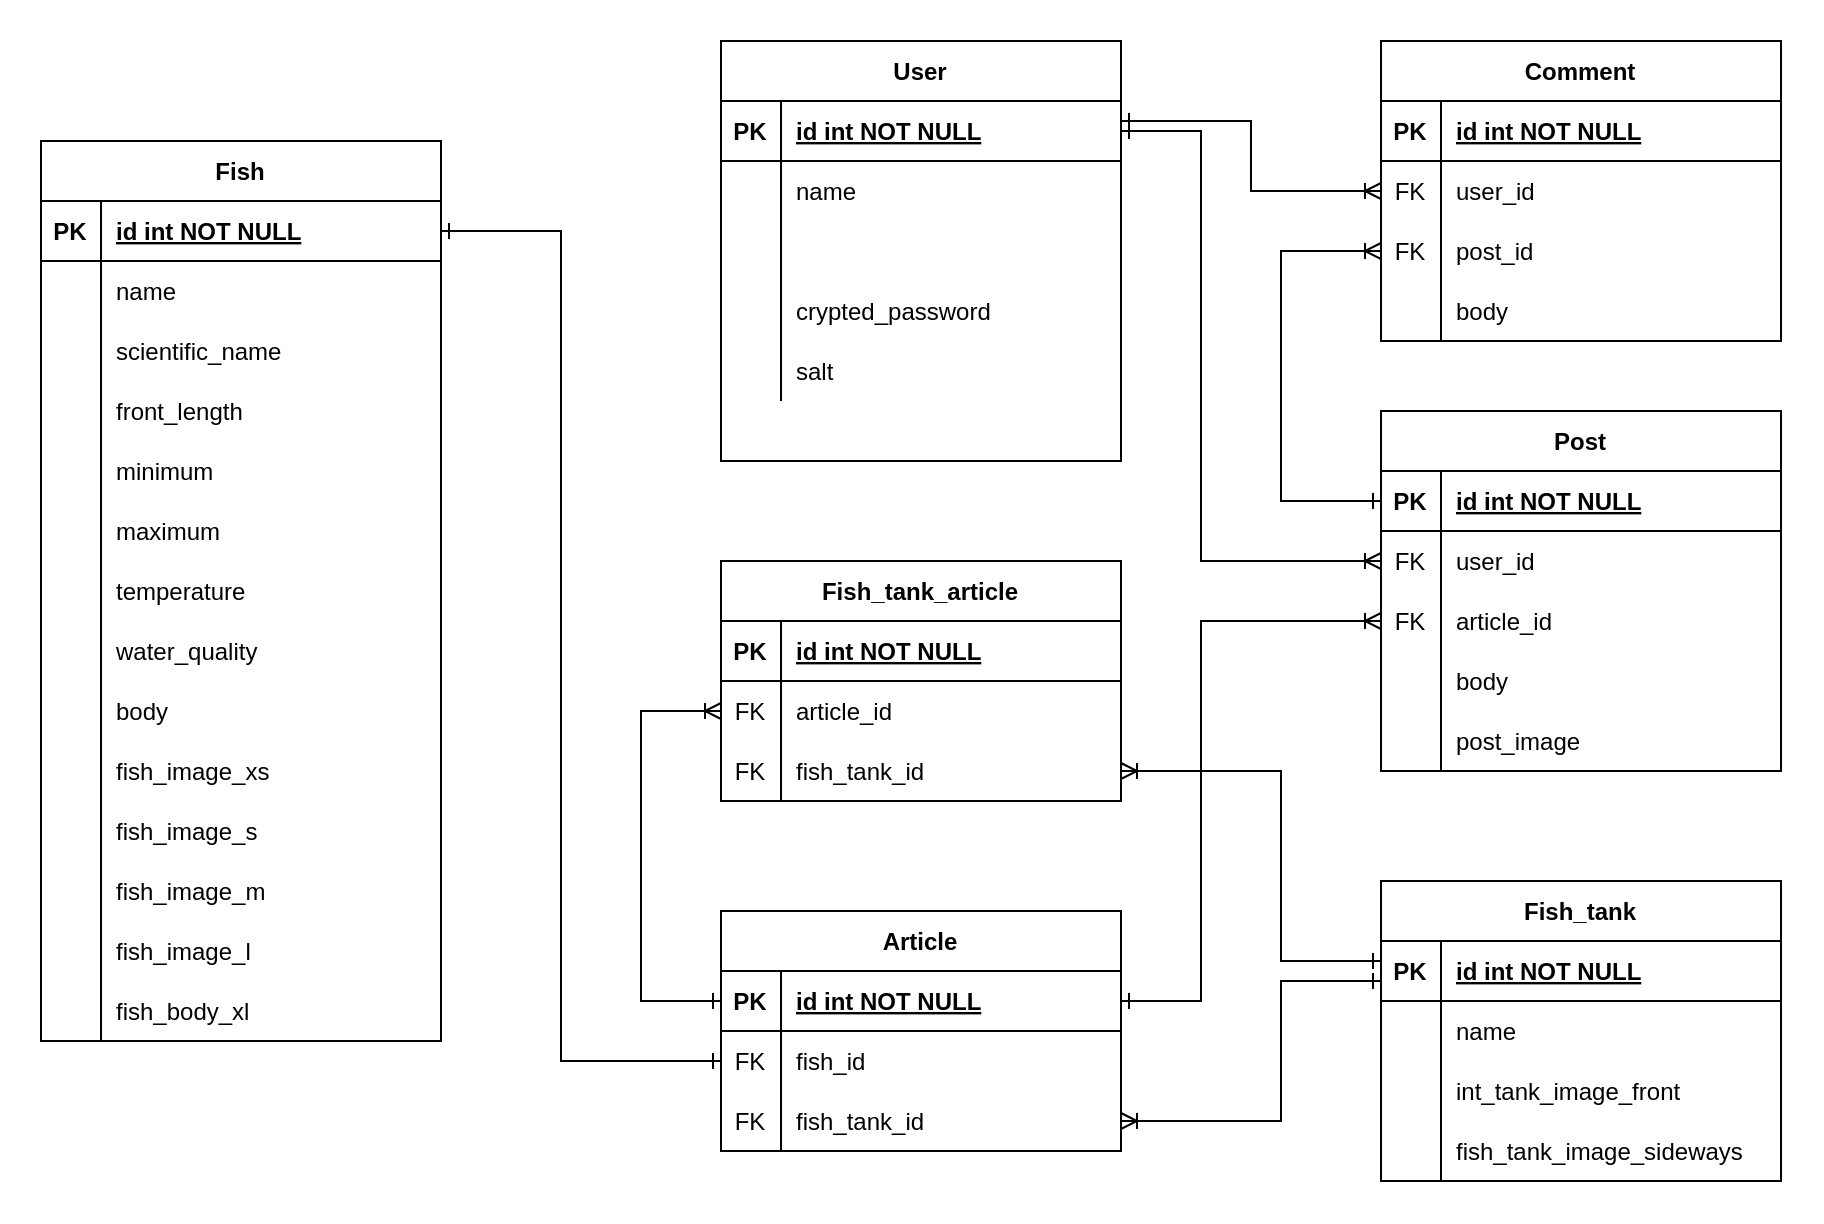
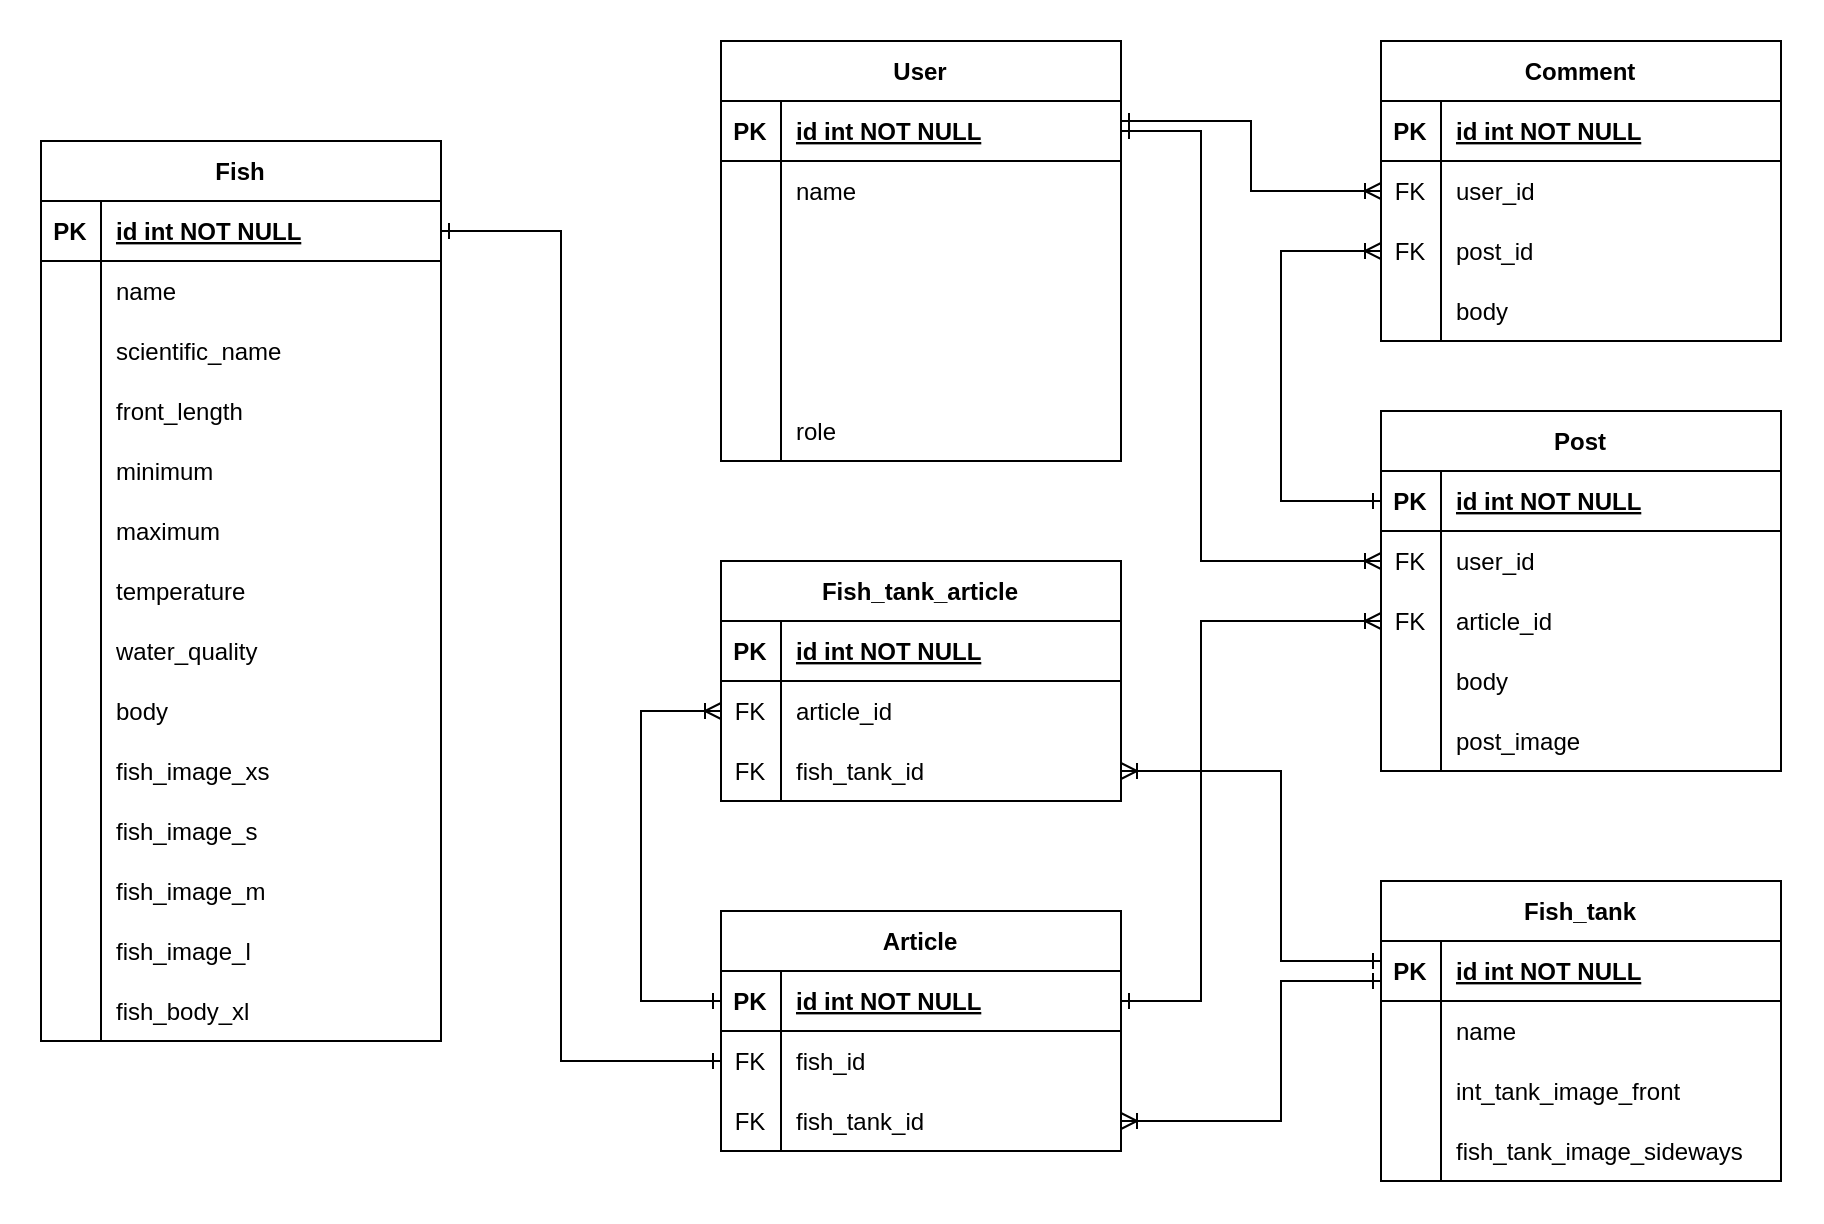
(951, 311) -> none
(951, 371) -> none
none -> (951, 431)
